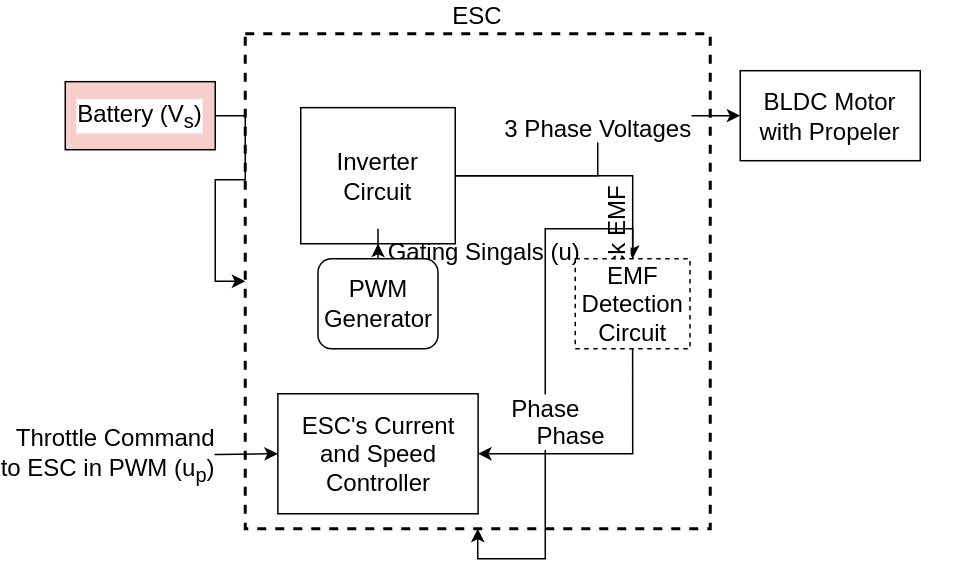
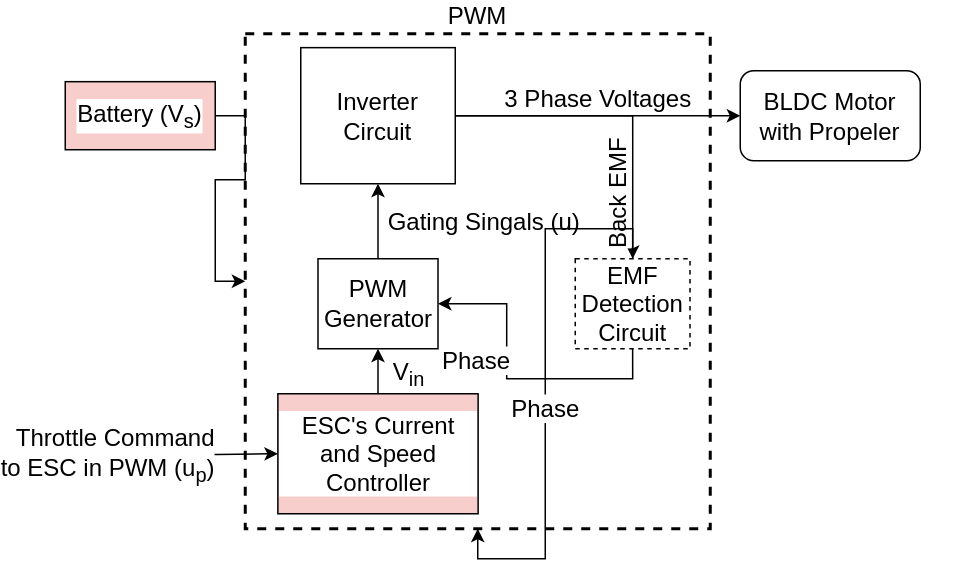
(478, 15) -> (478, 15)
(830, 116) -> (830, 116)
(378, 176) -> (378, 116)
(378, 304) -> (378, 304)
none -> (378, 377)
(378, 454) -> (378, 454)
(600, 454) -> (507, 377)
